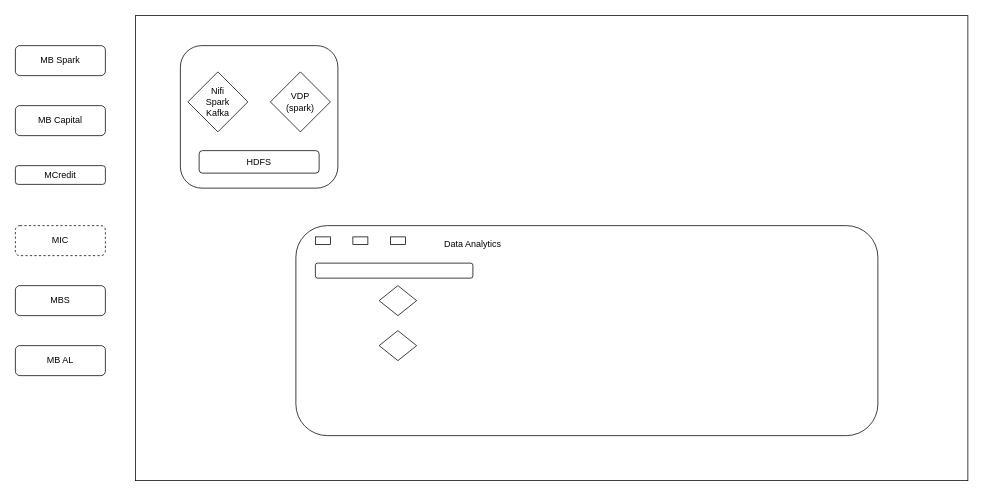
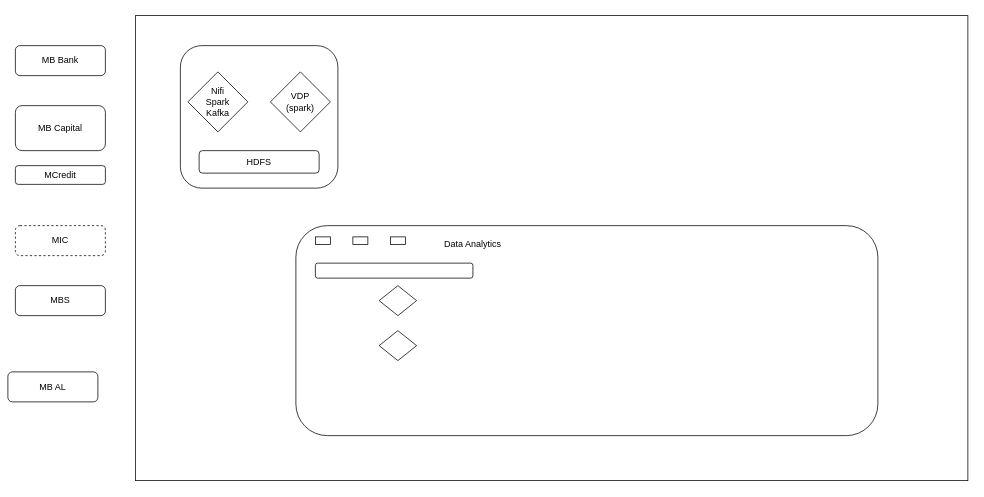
(60, 60) -> (60, 60)
(60, 120) -> (60, 128)
(60, 360) -> (53, 387)
